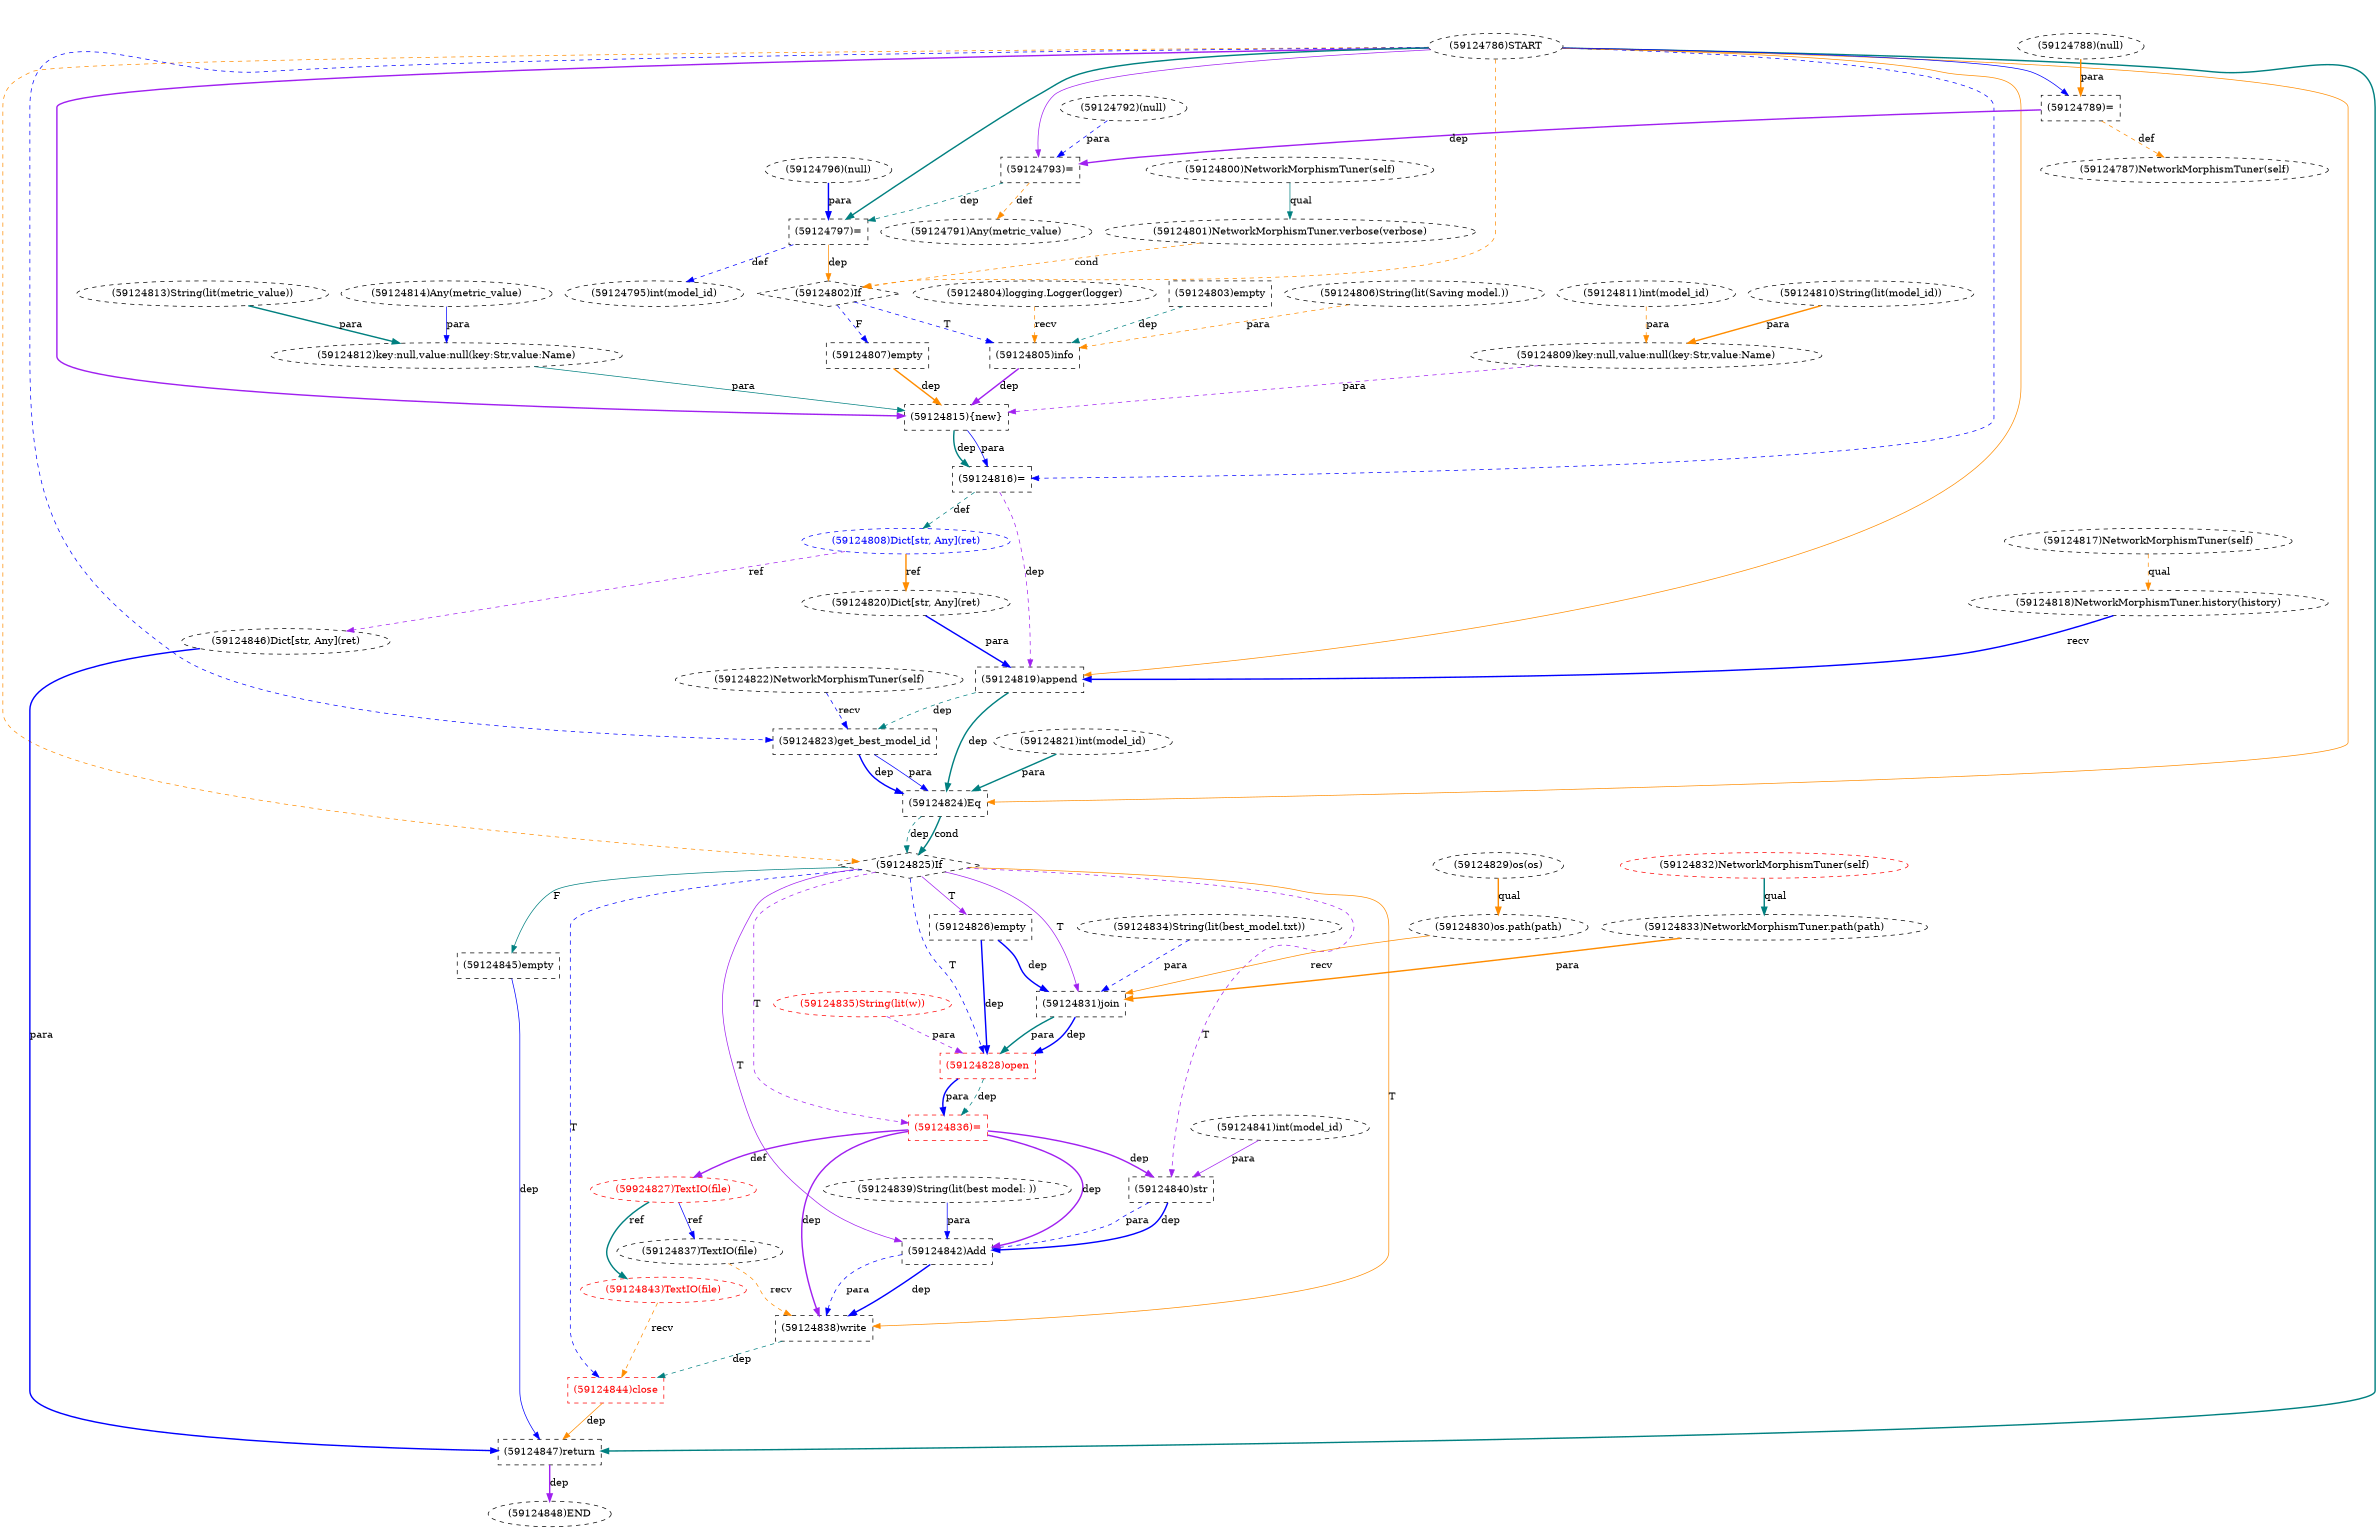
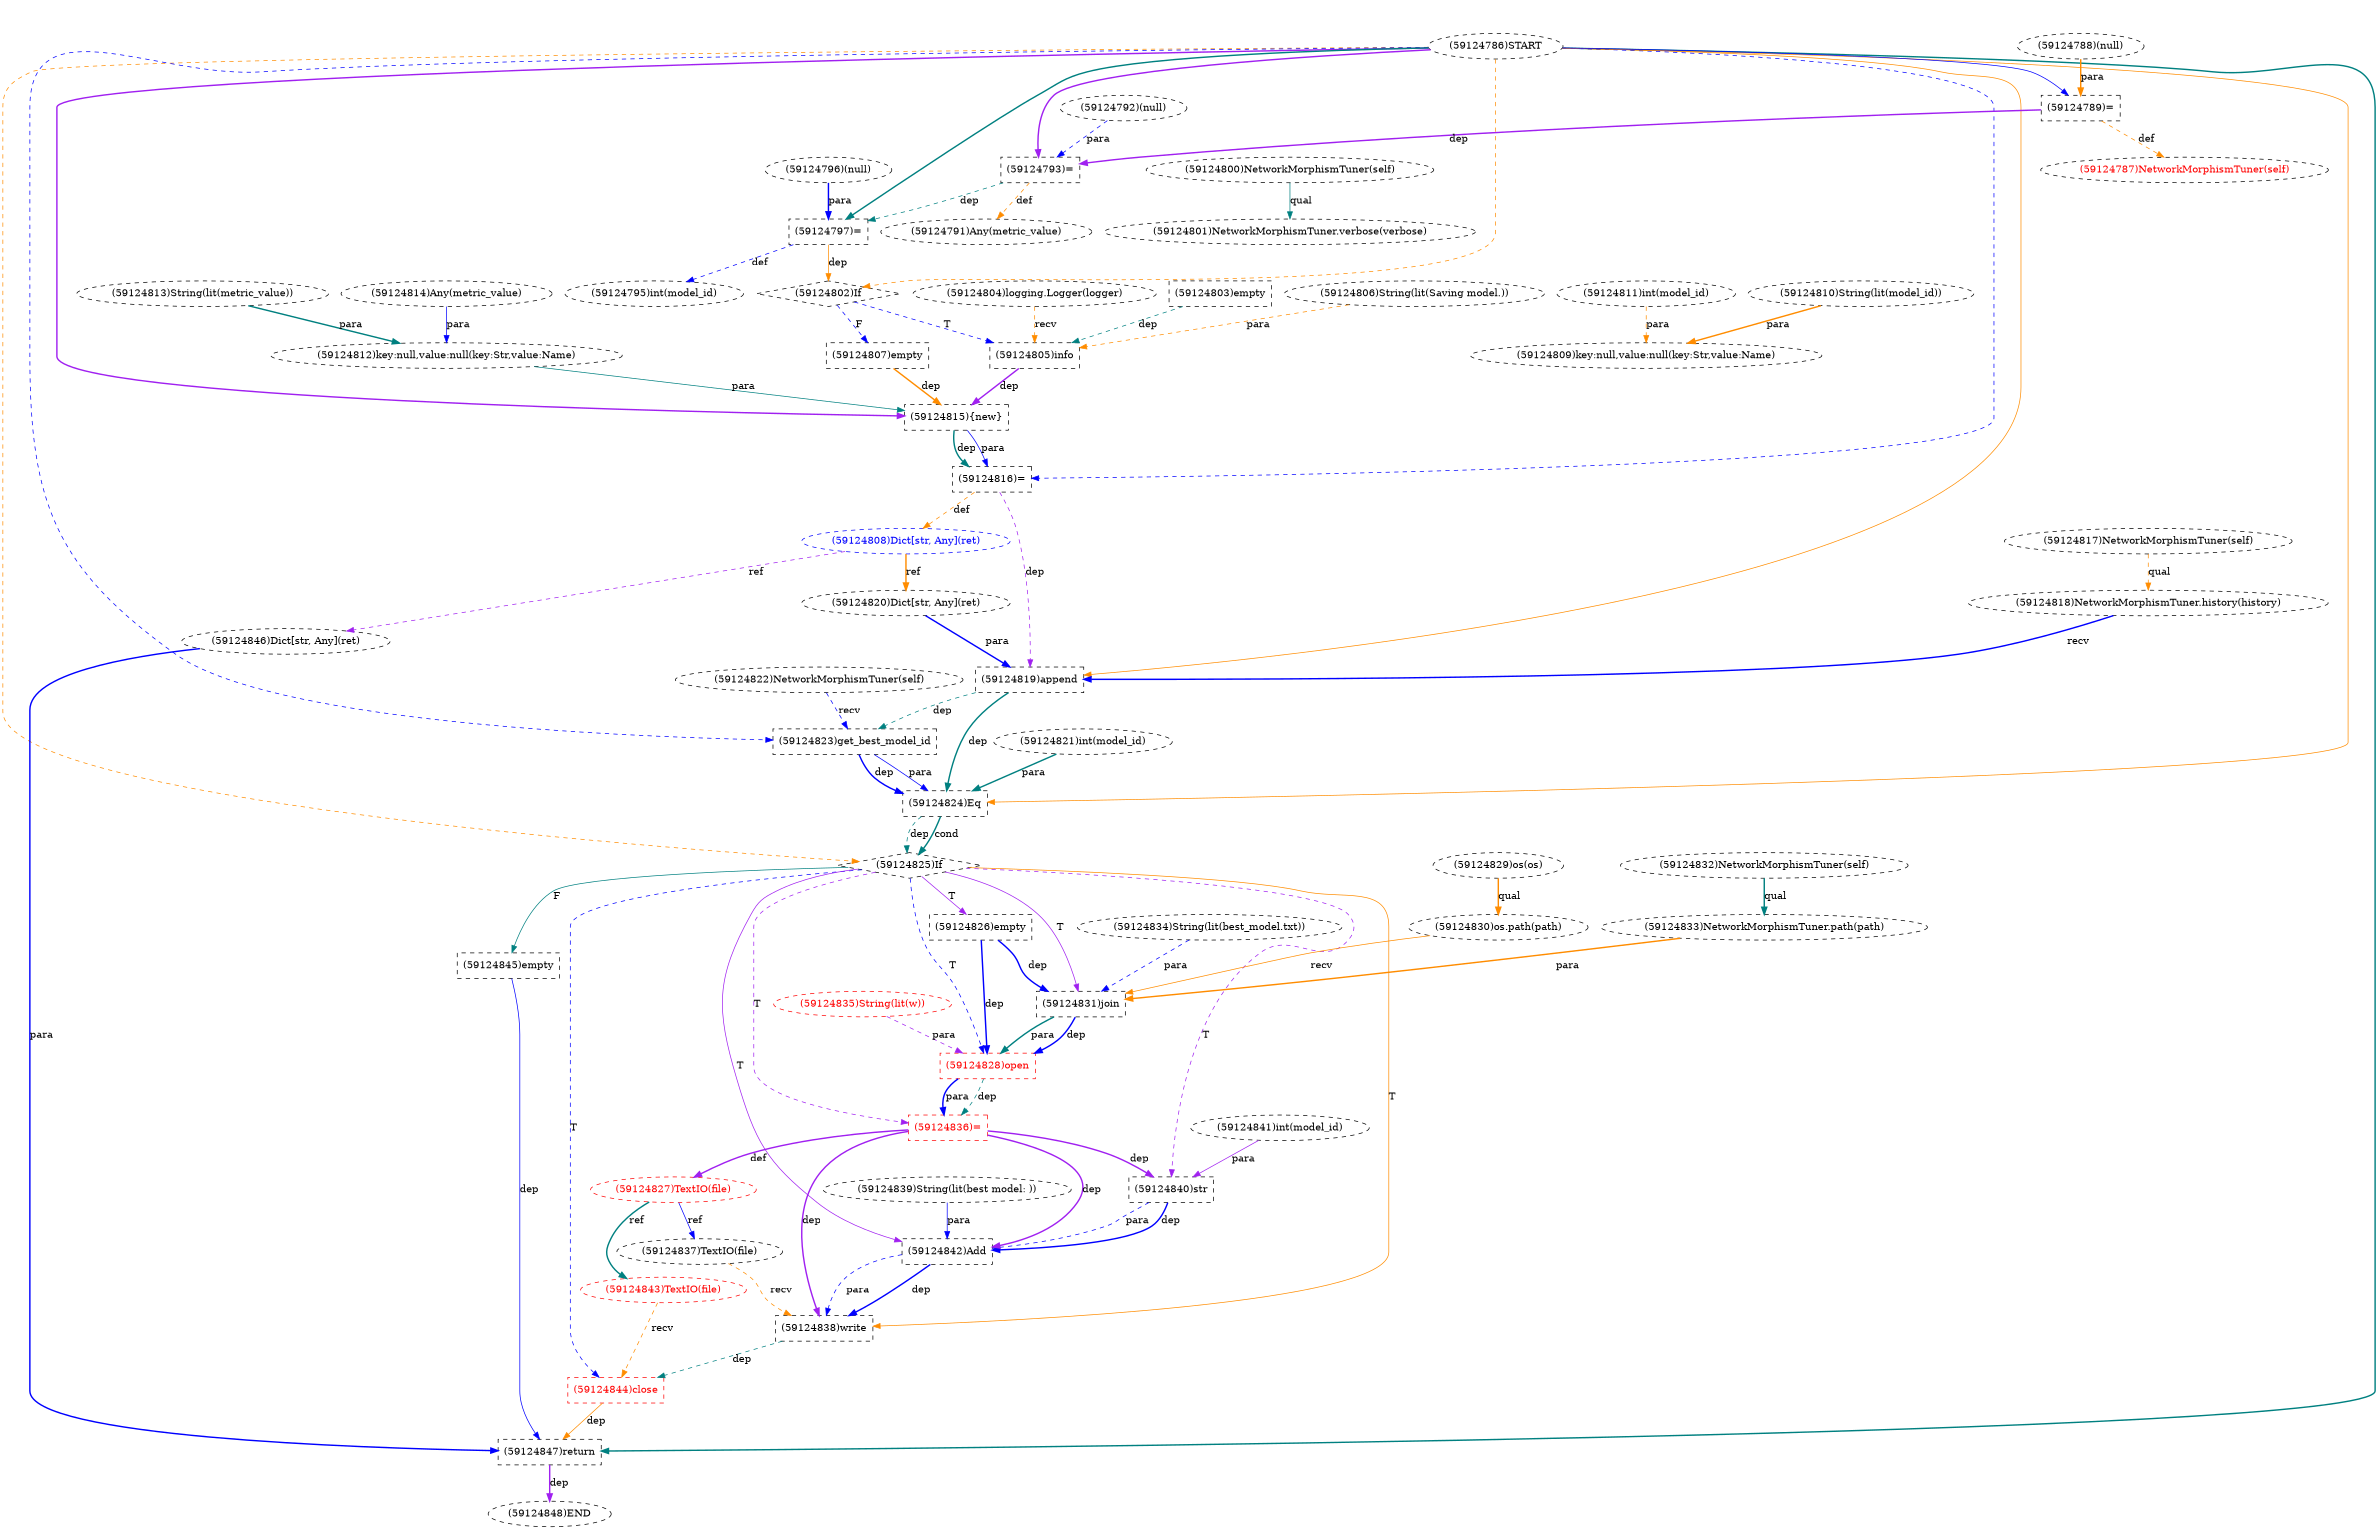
(1211, 65) -> (1211, 65)
(2185, 170) -> (2185, 170)
(1036, 264) -> none
(1277, 389) -> none
(952, 508) -> (952, 508)
(1764, 865) -> (1764, 865)
(673, 1190) -> (673, 1190)
